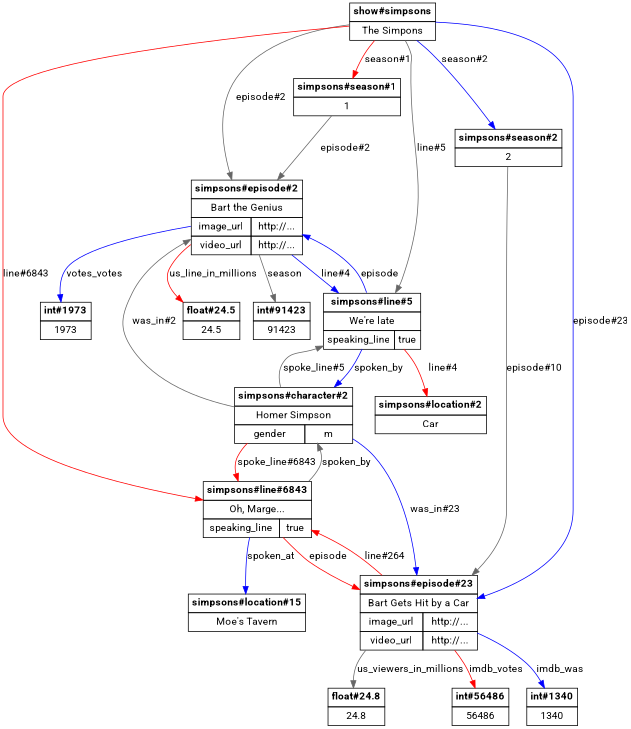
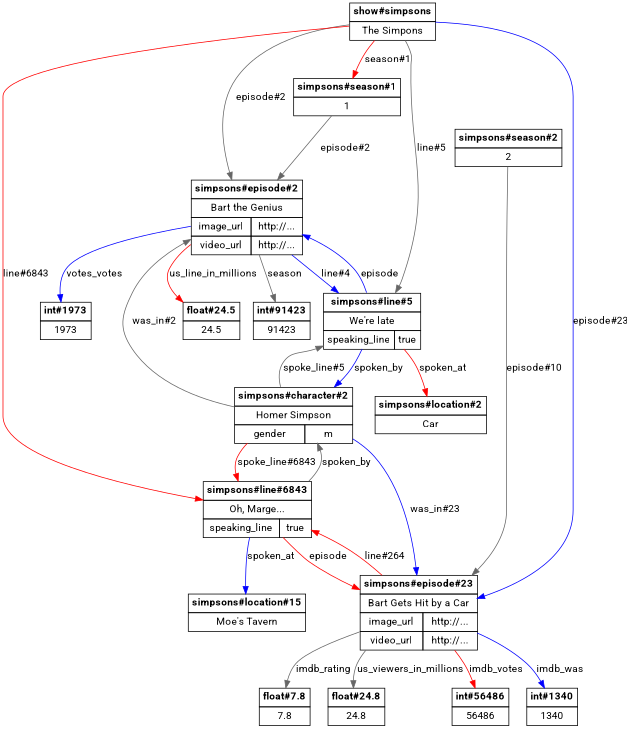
(456, 80) -> none
(443, 368) -> (443, 368)
none -> (285, 707)
